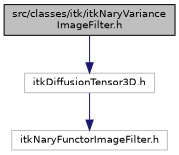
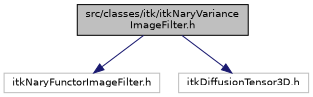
(90, 106) -> (123, 51)
